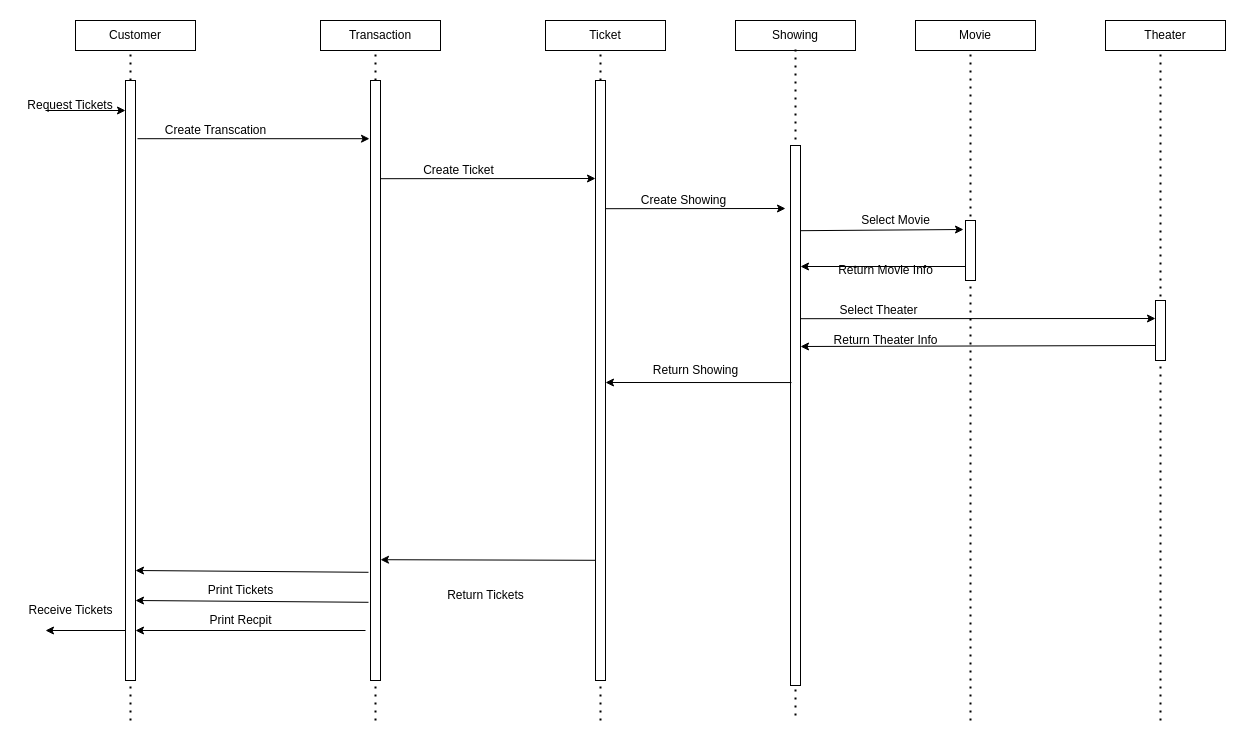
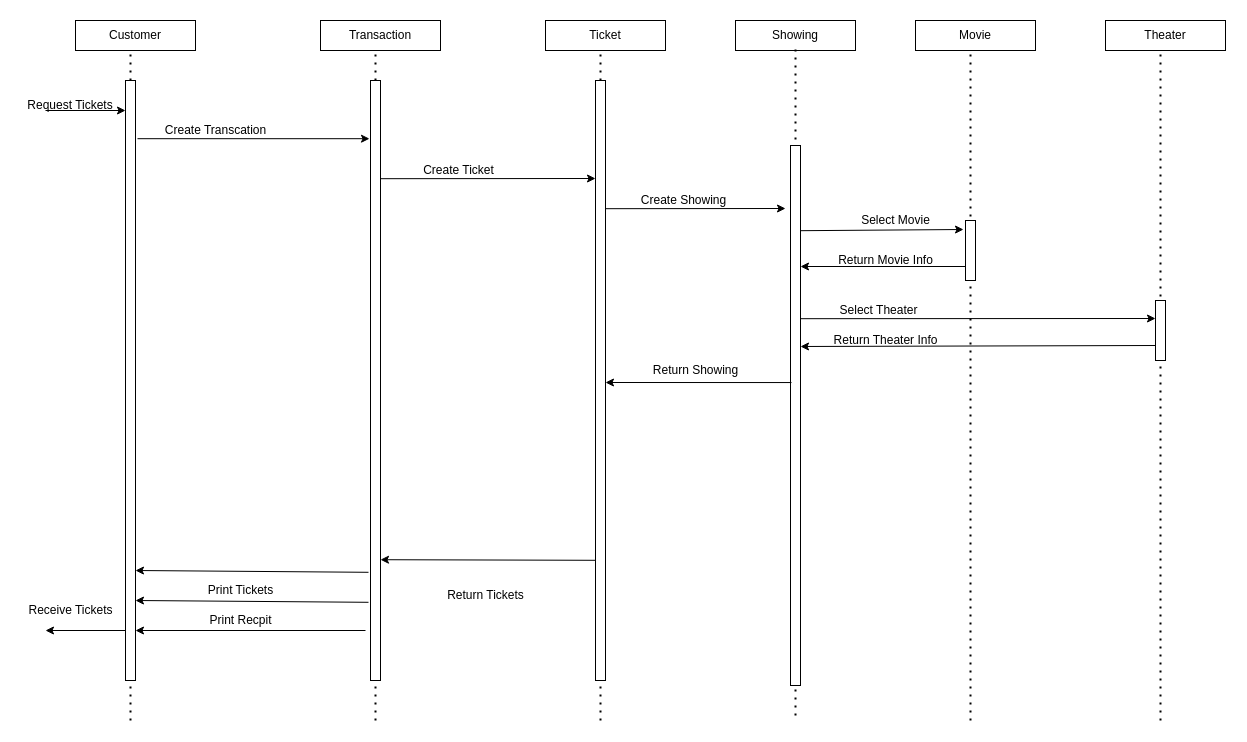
(886, 271) -> (886, 261)
